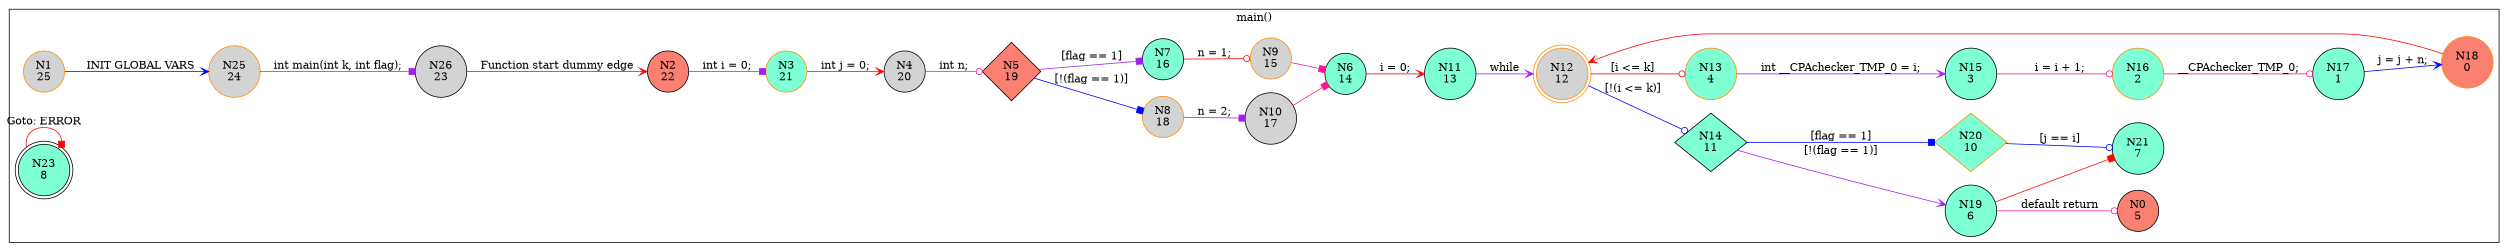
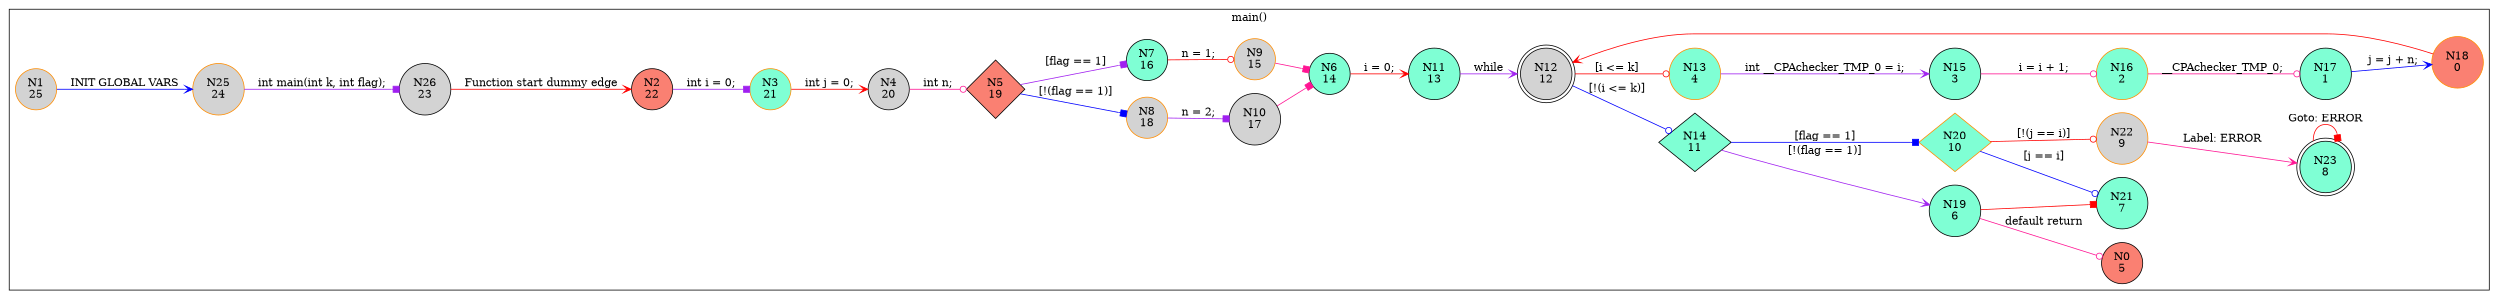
(1562, 74) -> (1546, 74)
none -> (2122, 138)
